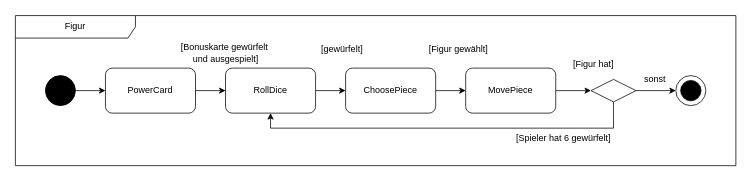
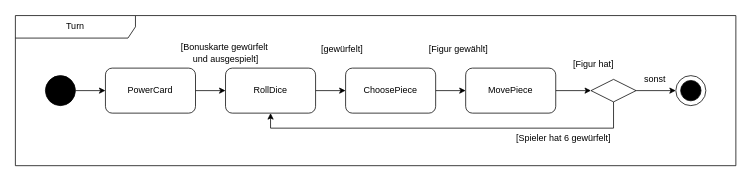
(75, 27) -> (75, 27)
